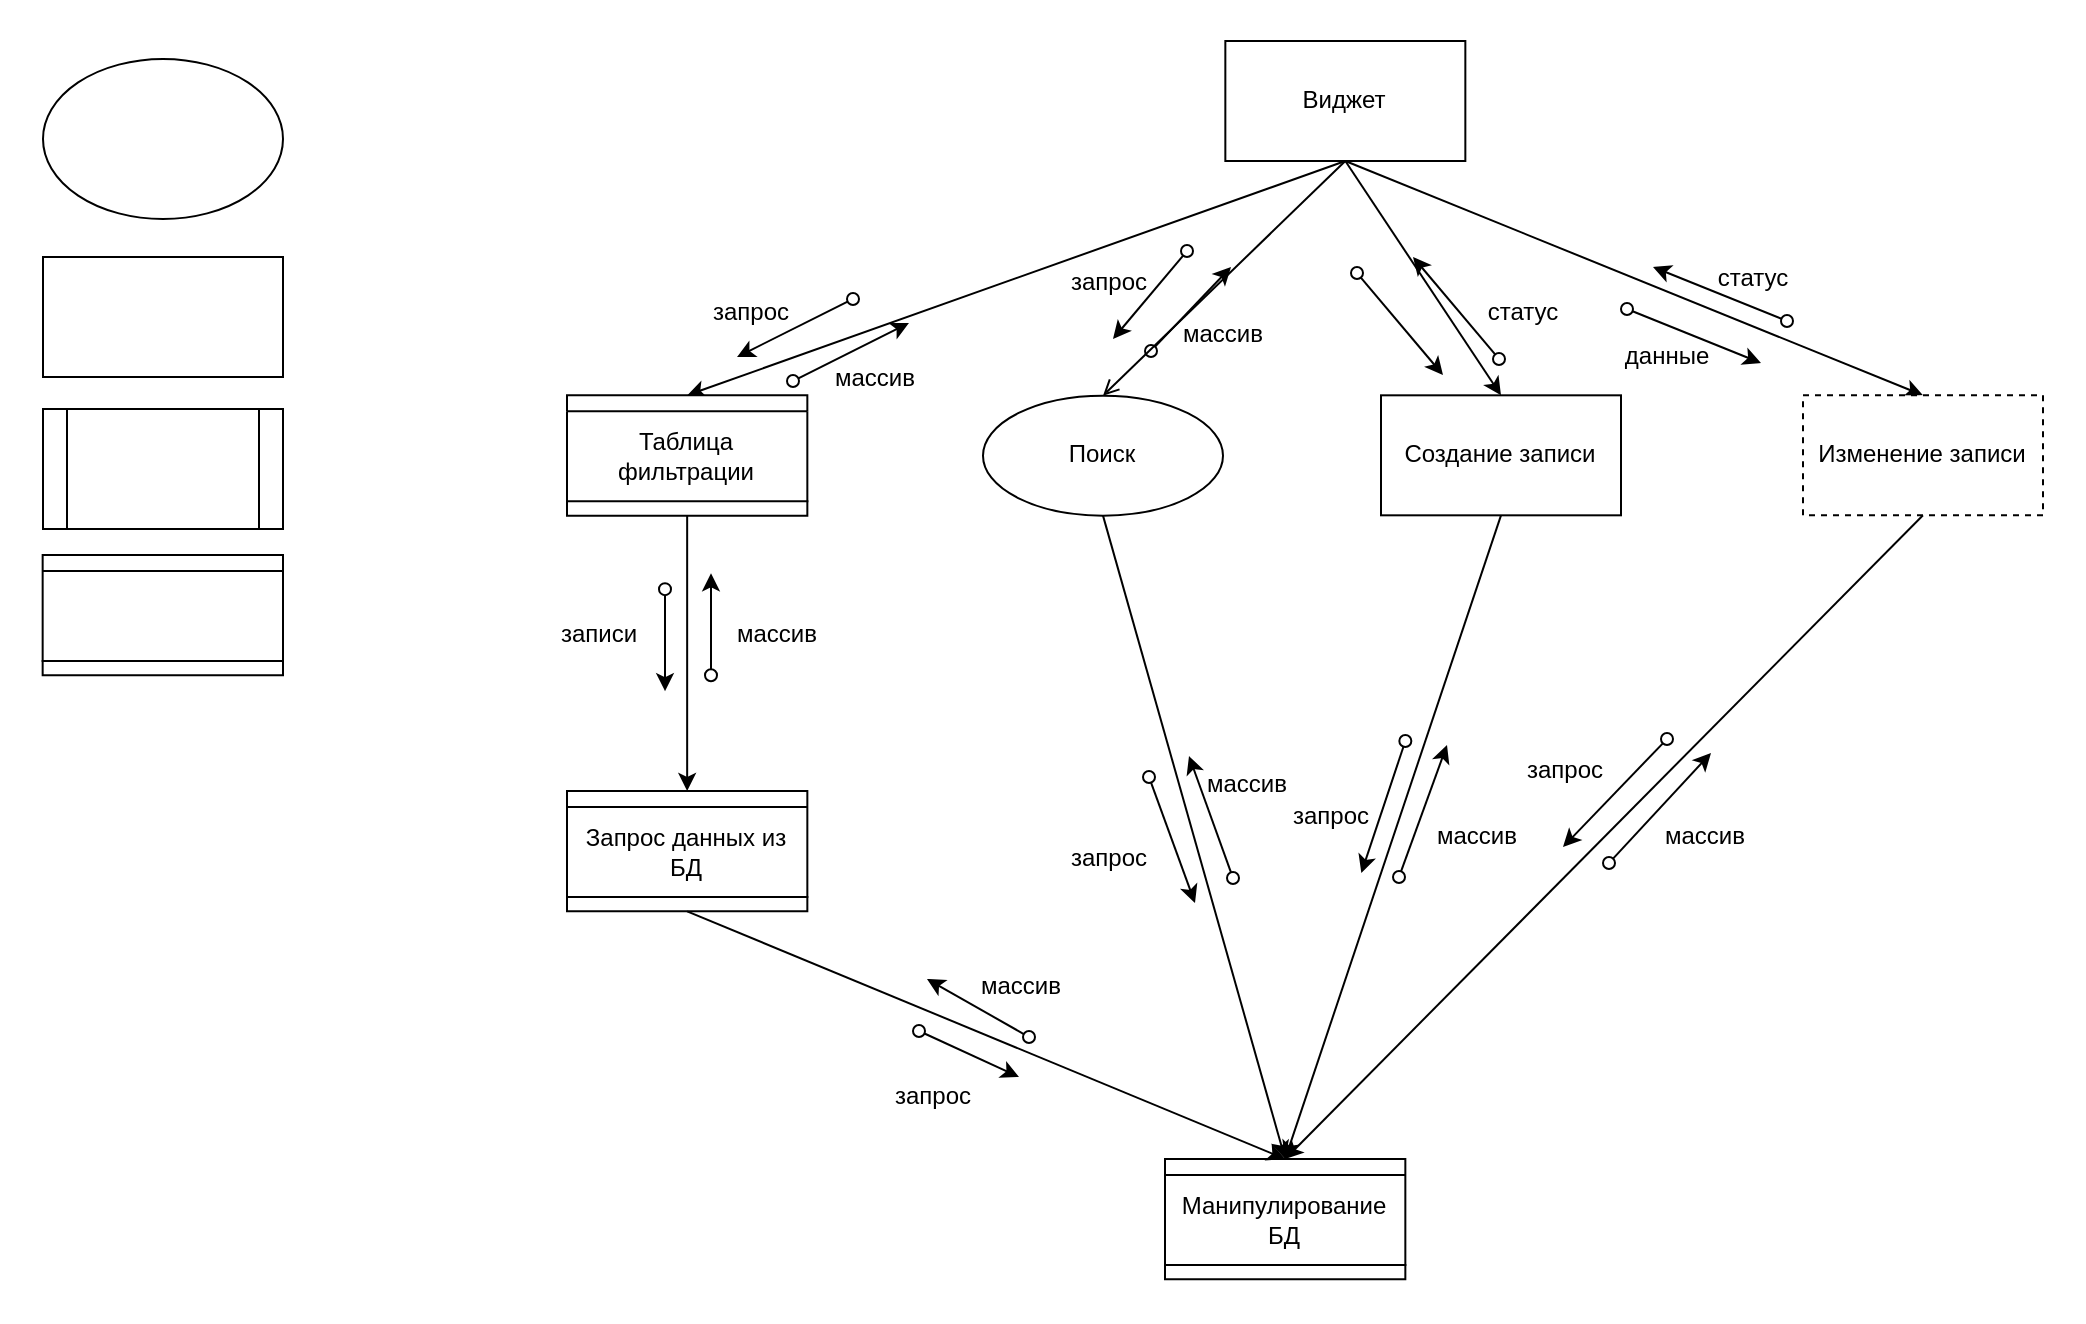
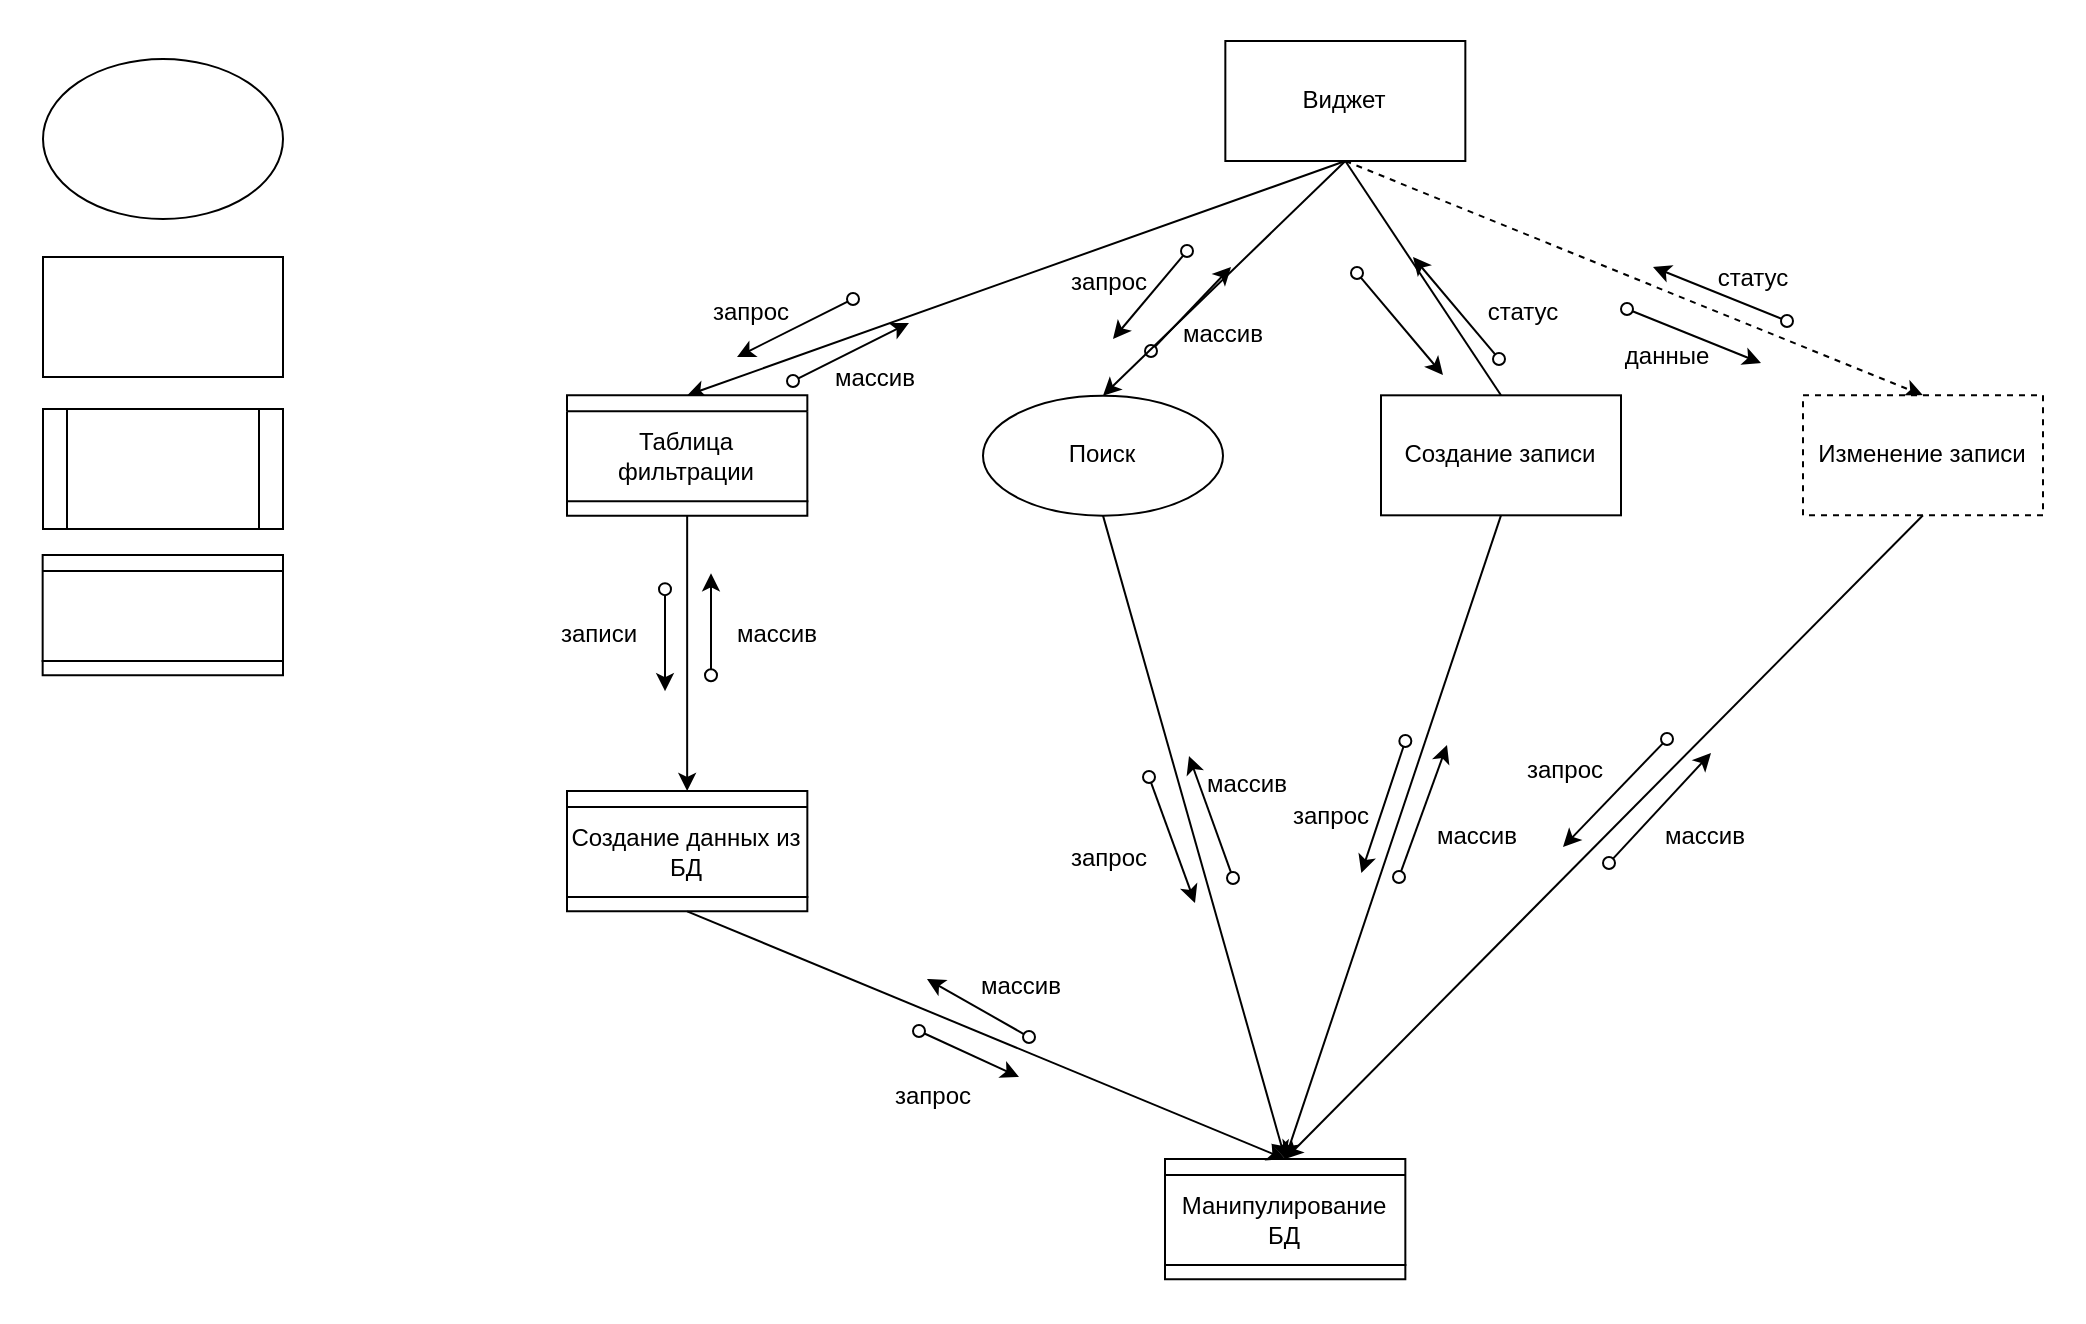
(1630, 277) -> (1630, 277)
(1493, 383) -> (1495, 387)
(1111, 388) -> (1114, 385)
(687, 853) -> (687, 853)
